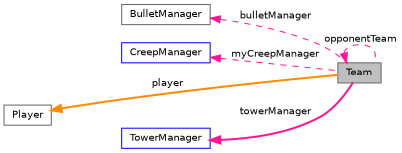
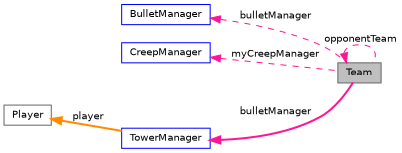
(166, 15) -> (166, 15)
(199, 90) -> (92, 126)
(274, 112) -> (274, 112)
